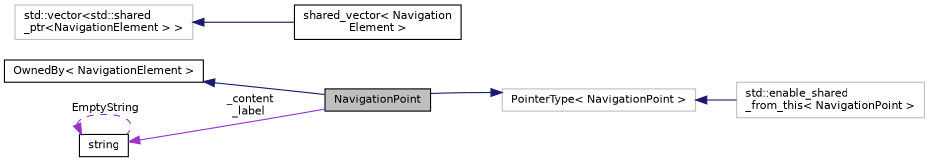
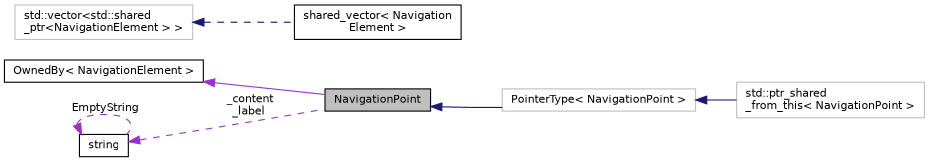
(249, 22) -> (249, 22)
(270, 89) -> (270, 89)
(461, 93) -> (472, 107)
(831, 100) -> (831, 100)
(232, 125) -> (232, 125)
